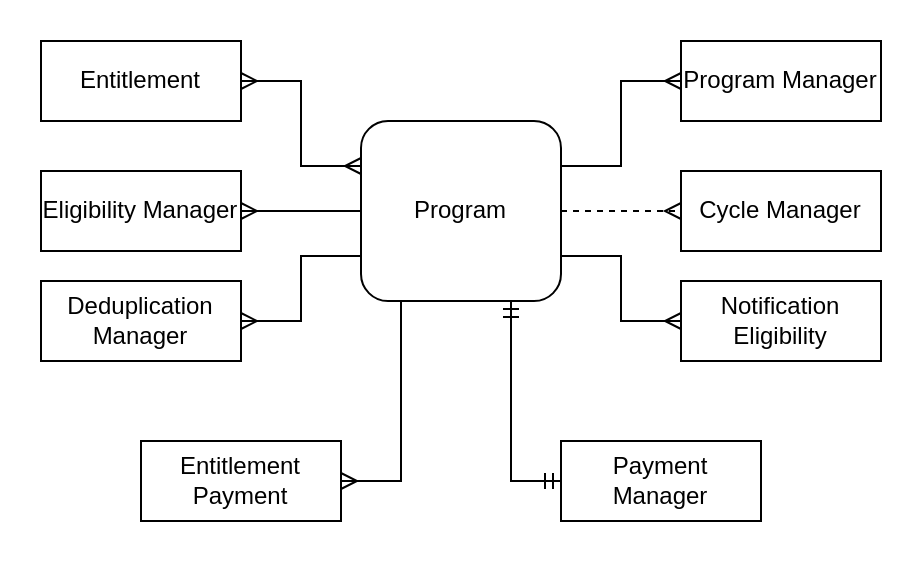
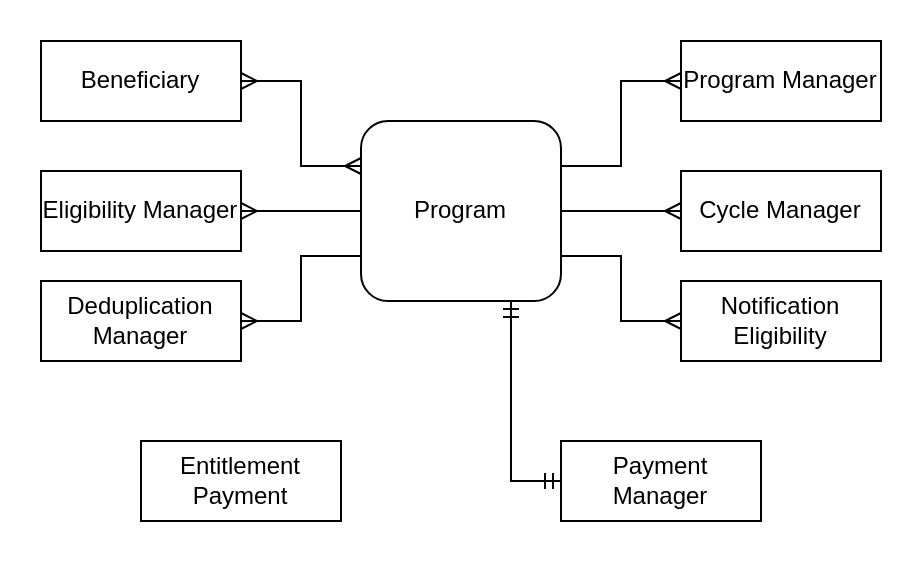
(141, 81) -> (141, 81)
(622, 211) -> (622, 211)
(401, 420) -> none
